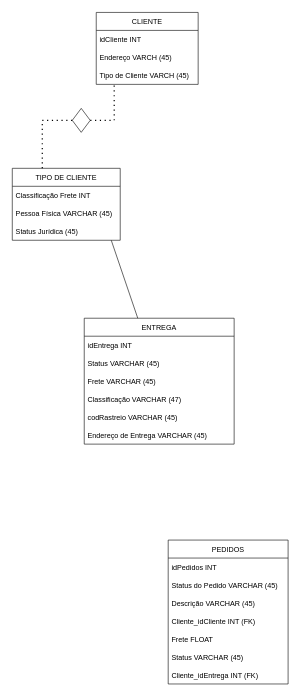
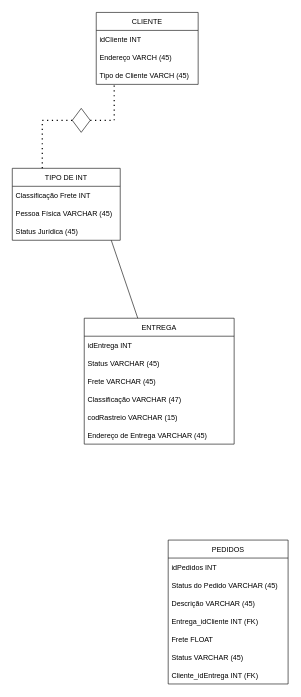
(66, 178) -> (66, 178)
(133, 418) -> (133, 418)
(217, 622) -> (219, 622)
